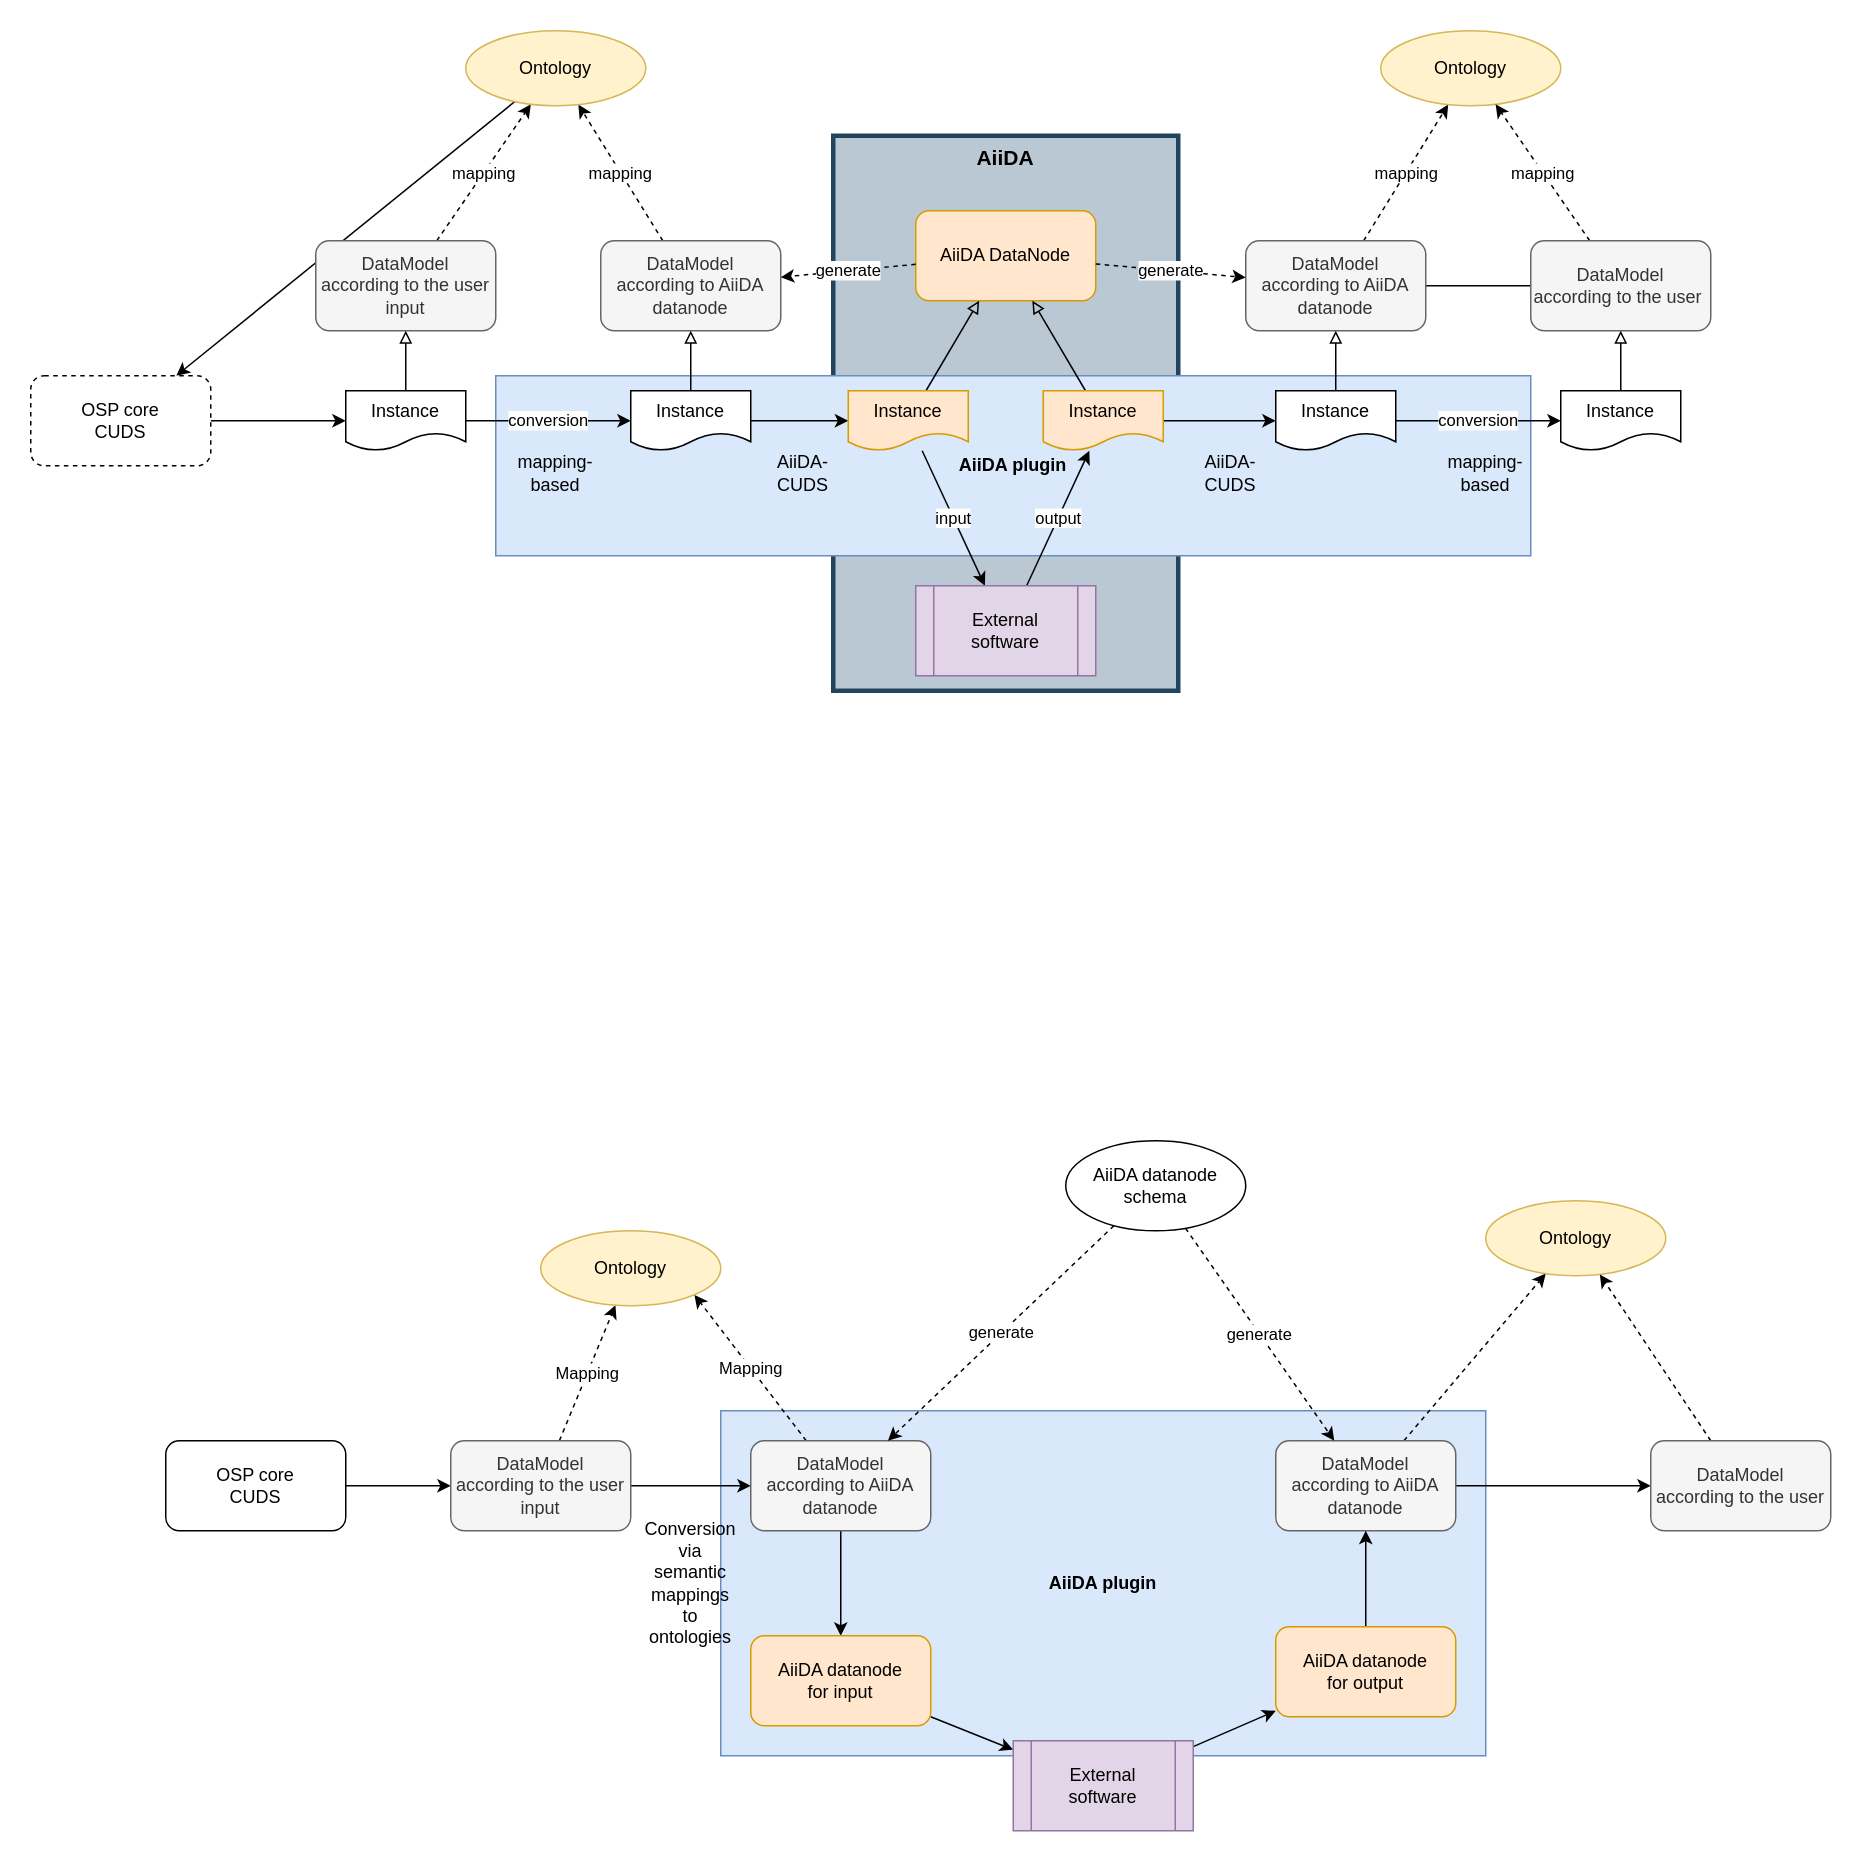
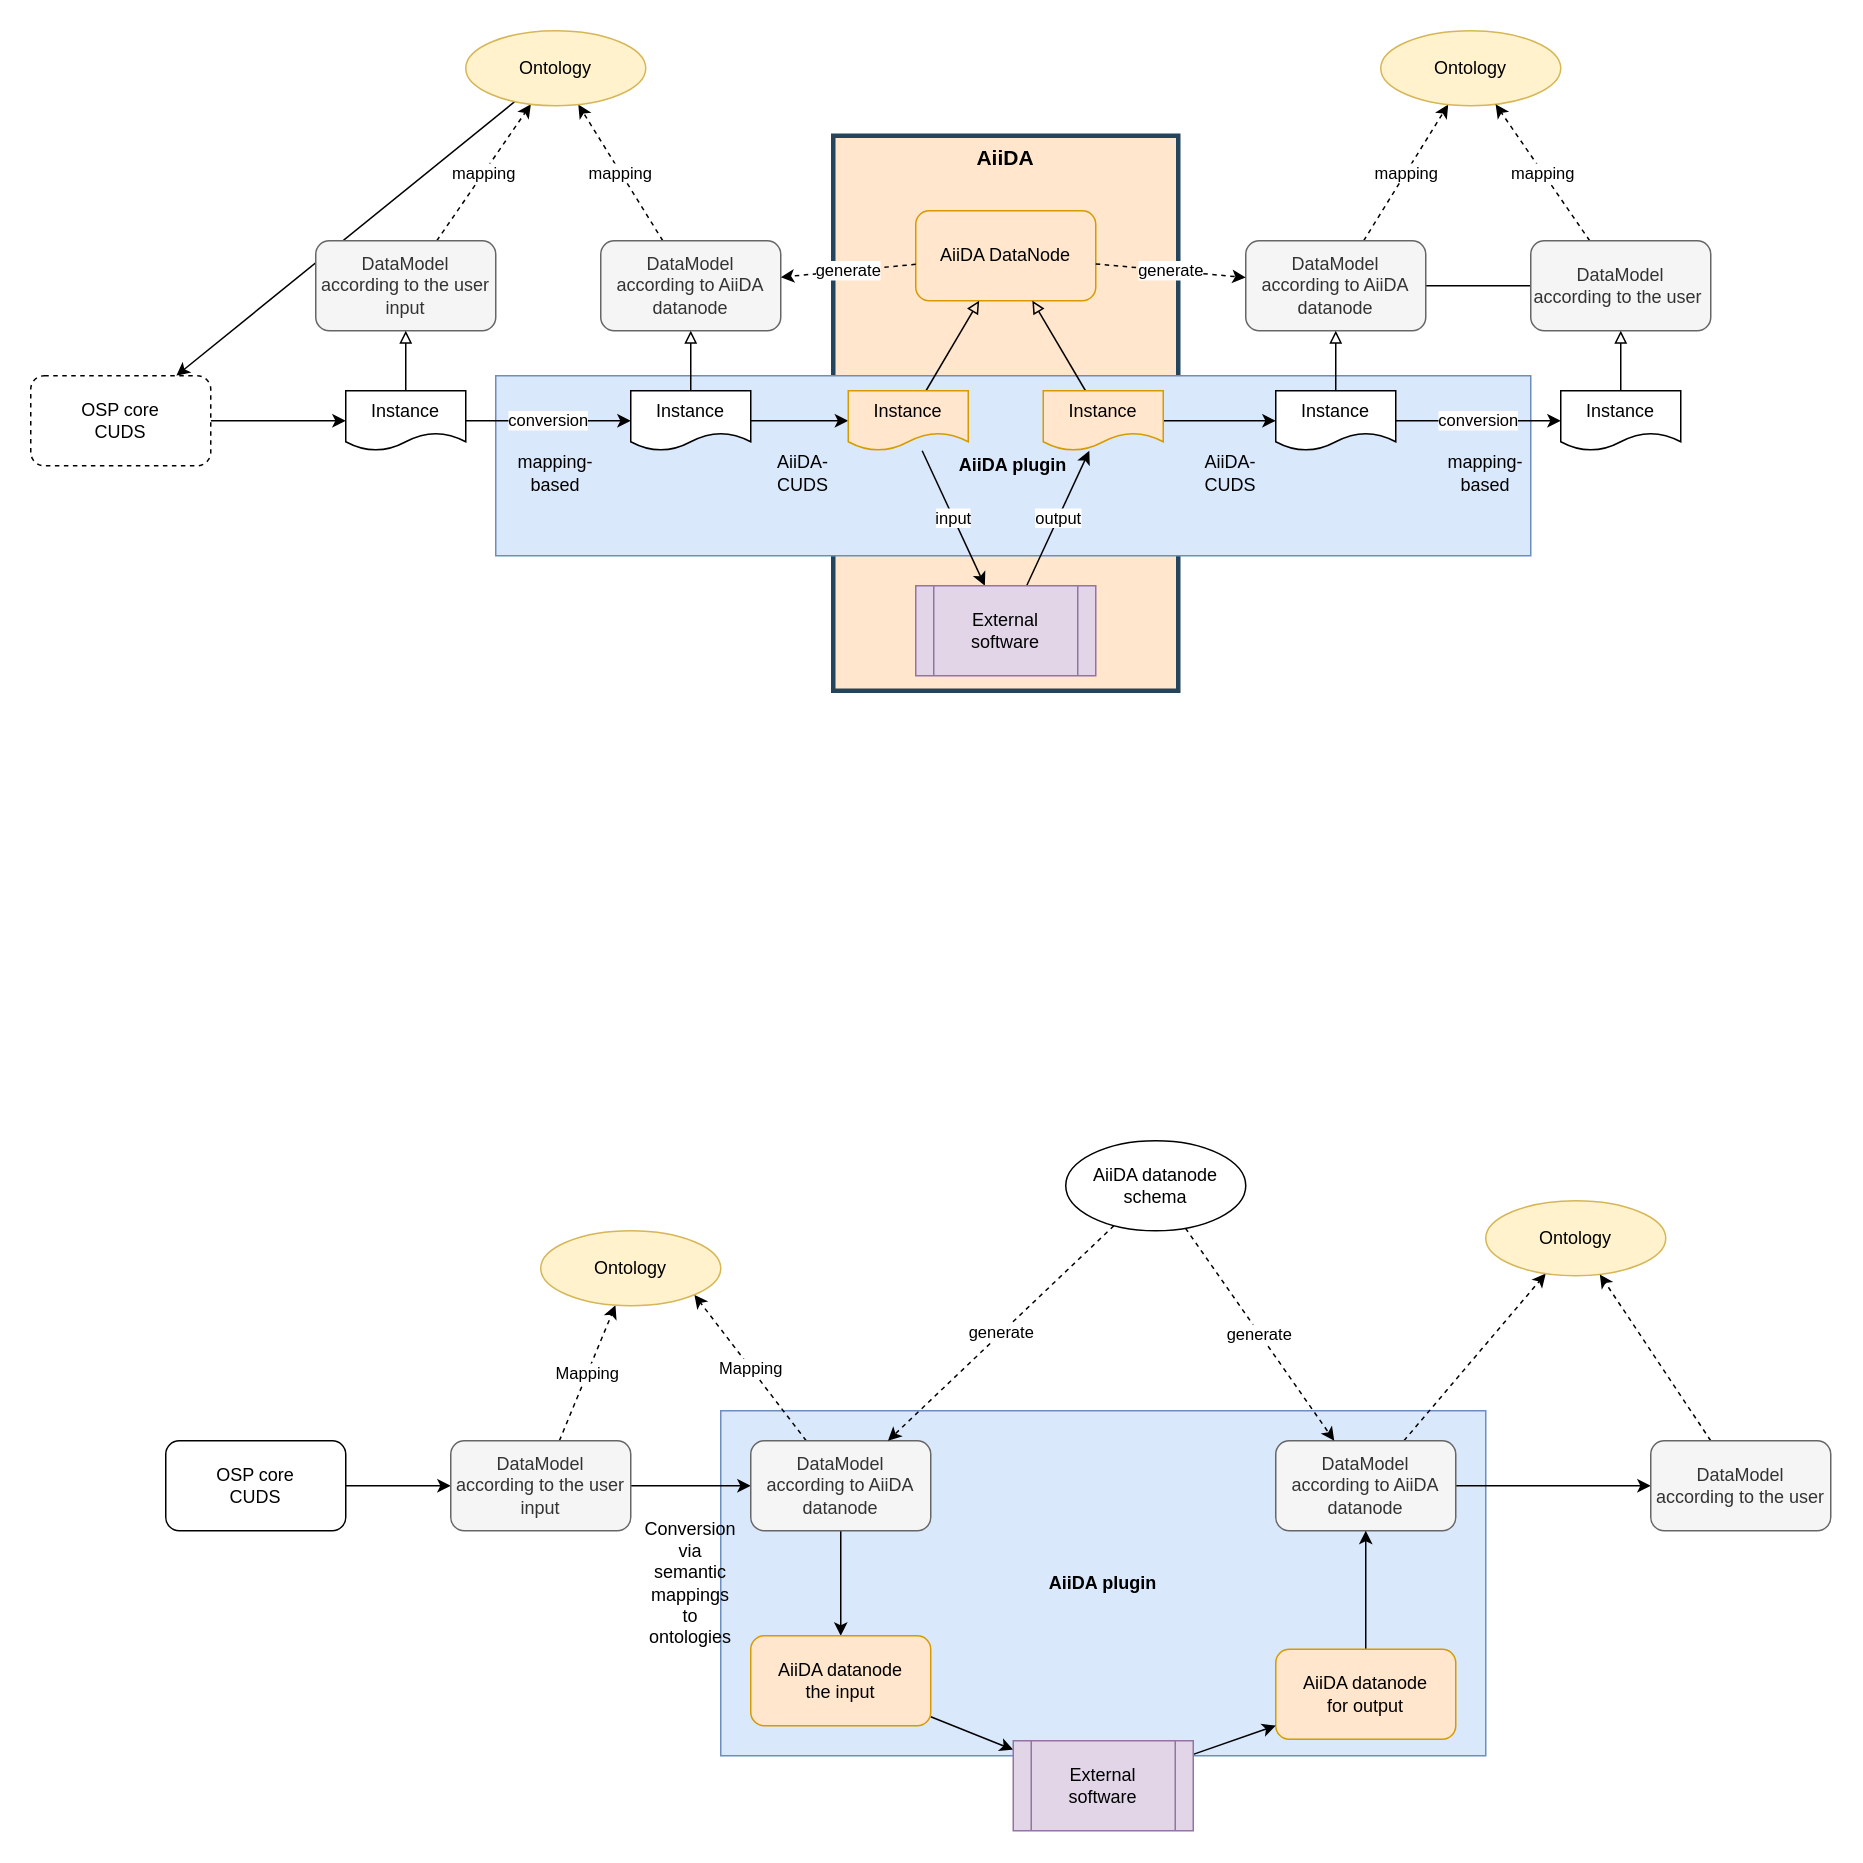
(1006, 157) -> (1006, 157)
(1366, 1672) -> (1366, 1694)
(841, 1681) -> (841, 1681)
